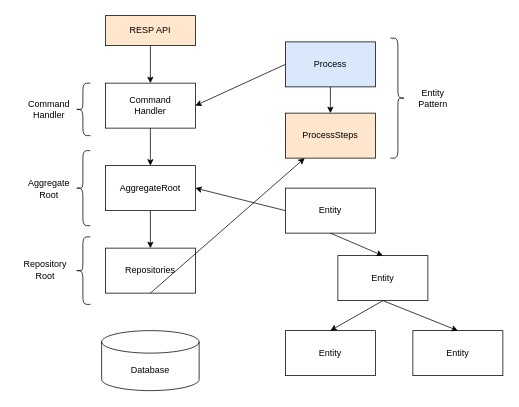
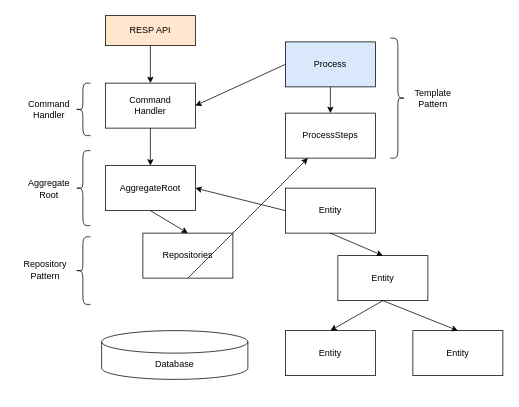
(433, 98) -> (433, 98)
(330, 135) -> (330, 135)
(45, 270) -> (45, 270)
(150, 270) -> (188, 255)
(150, 360) -> (175, 355)
